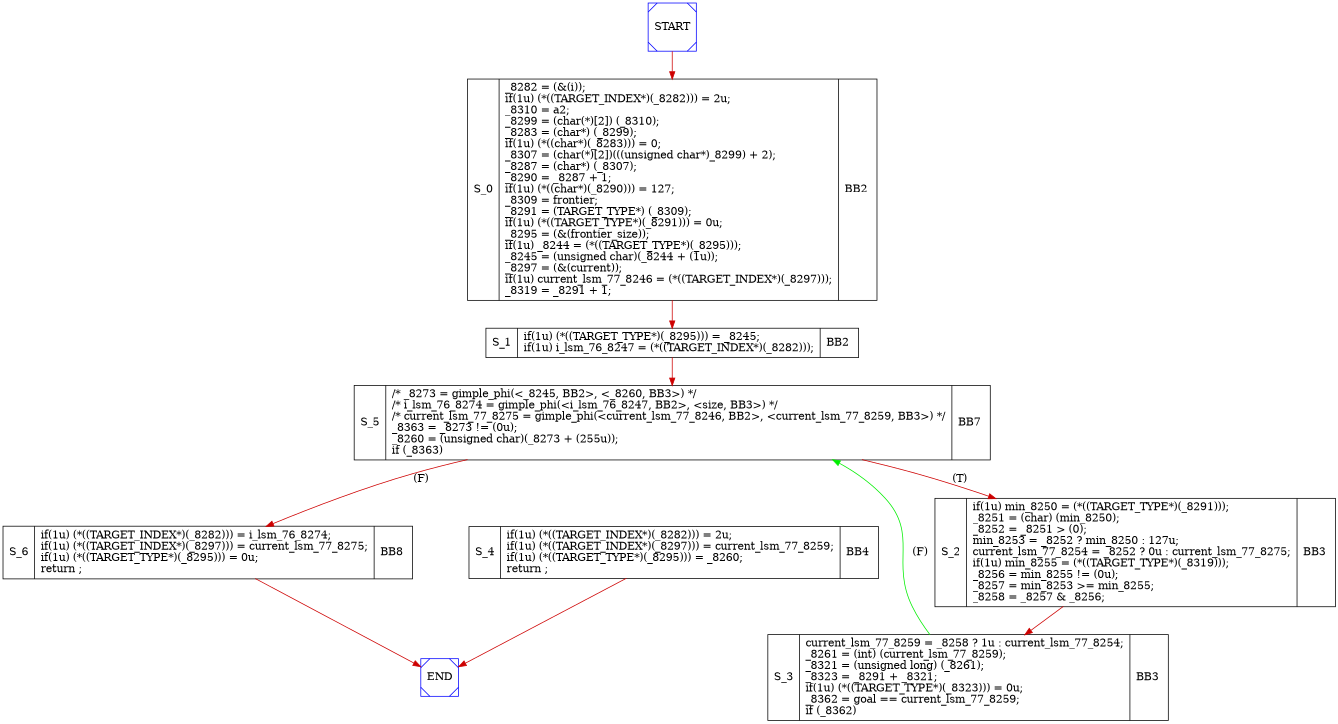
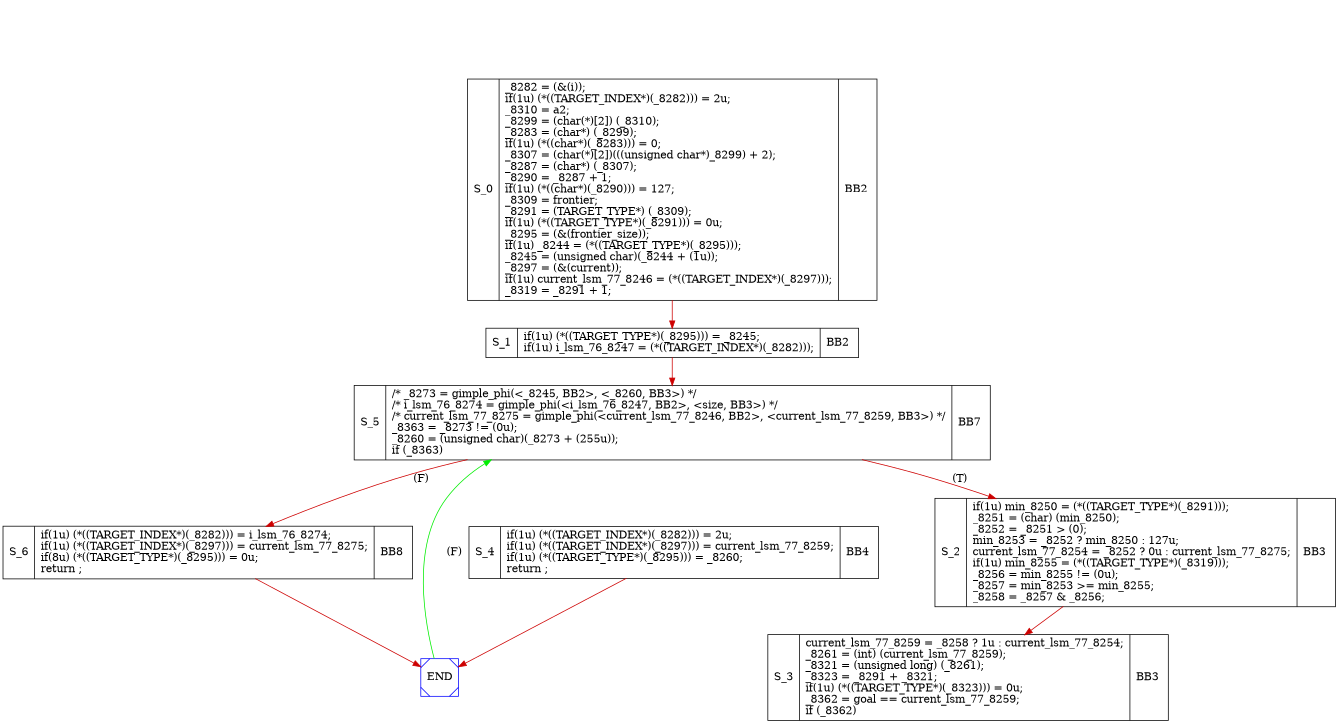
(672, 27) -> none
(903, 539) -> (426, 551)
(149, 558) -> (149, 558)
